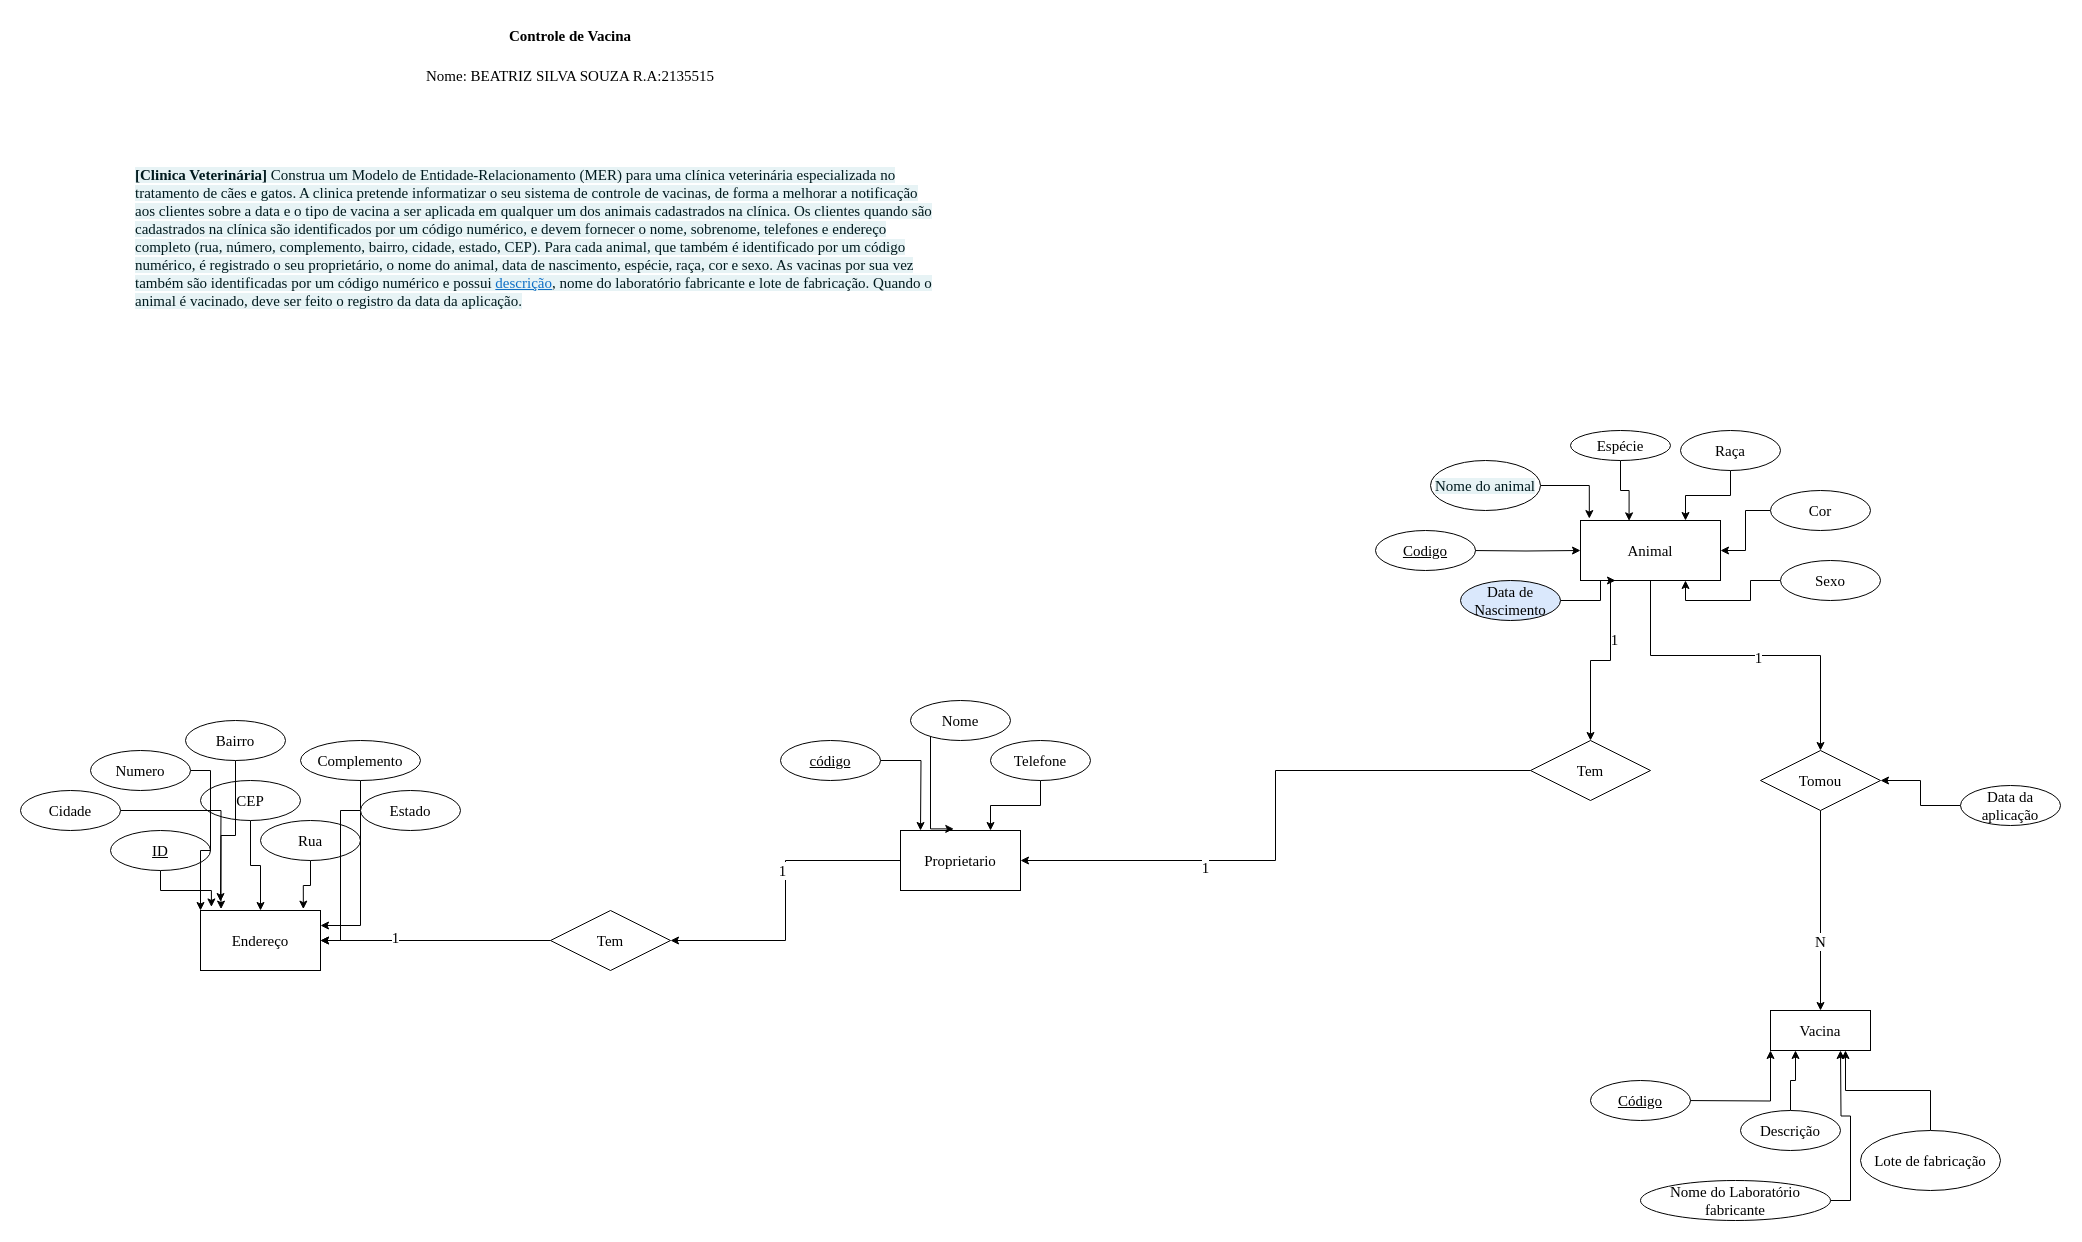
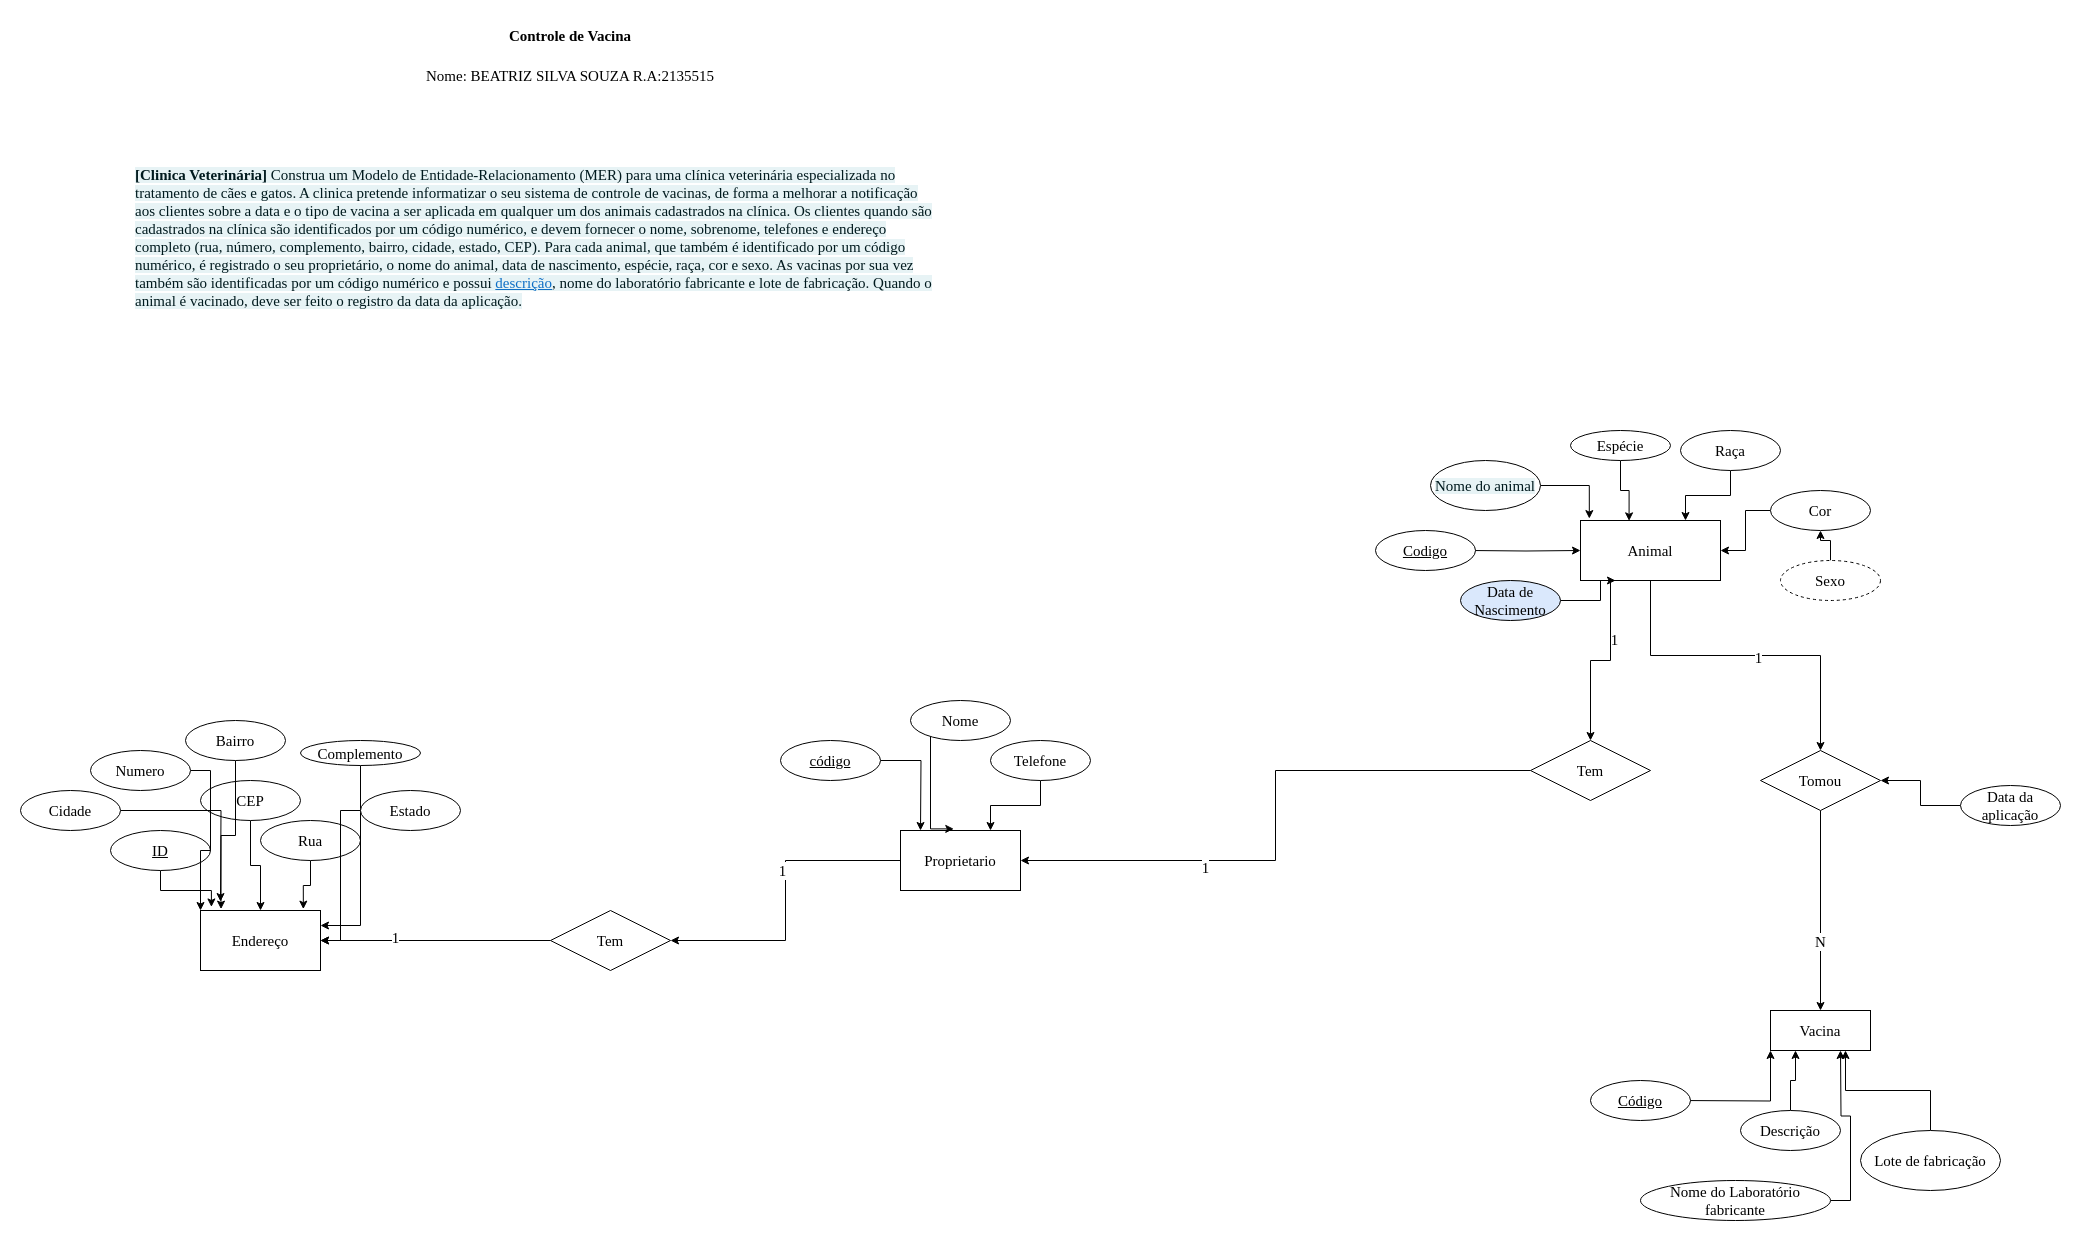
(1831, 581) -> (1831, 581)
(1737, 601) -> (1831, 545)
(361, 761) -> (361, 753)
